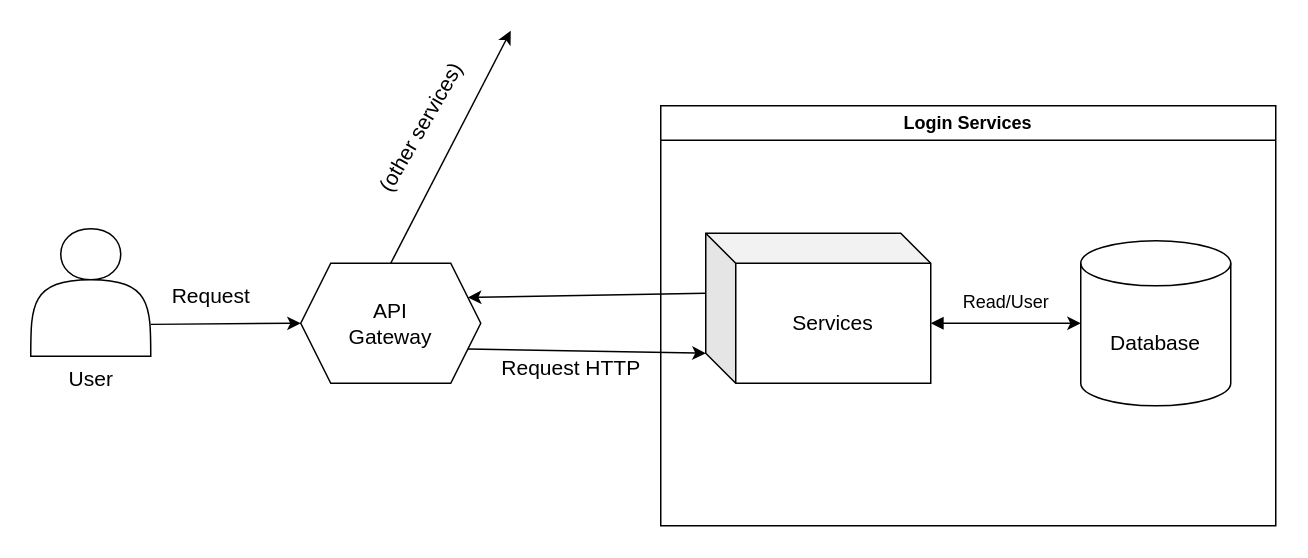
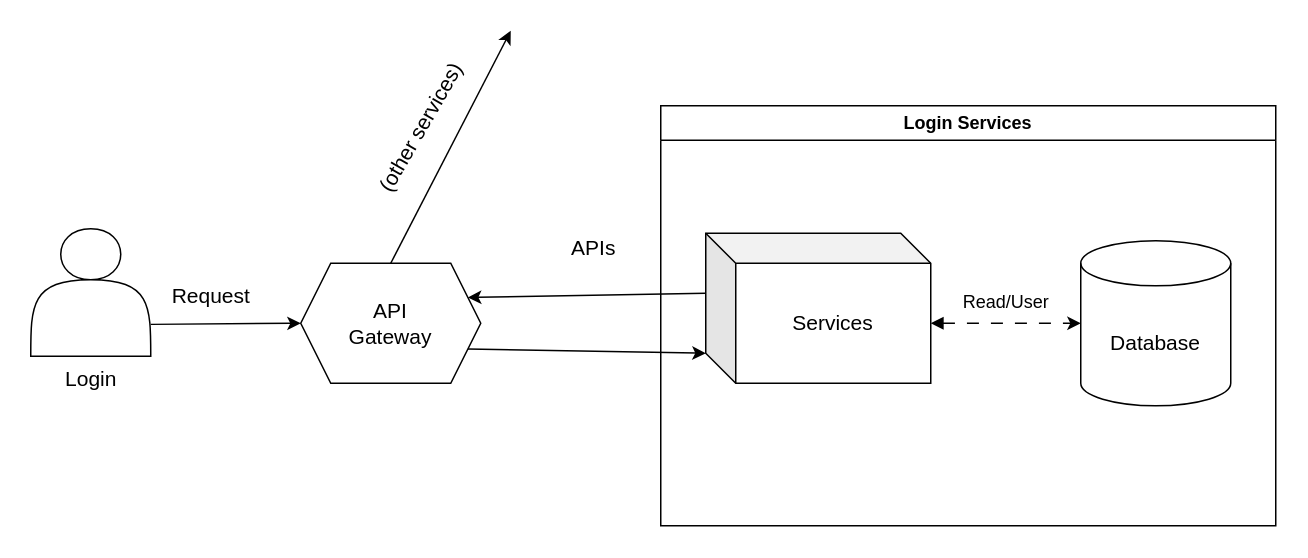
none -> (593, 248)
(960, 323) -> (960, 323)
(571, 368) -> none
(92, 379) -> (92, 379)
